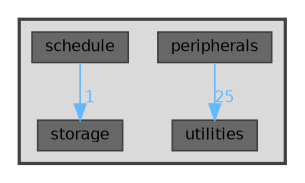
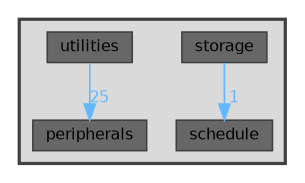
(80, 83) -> (224, 83)
(215, 83) -> (90, 83)
